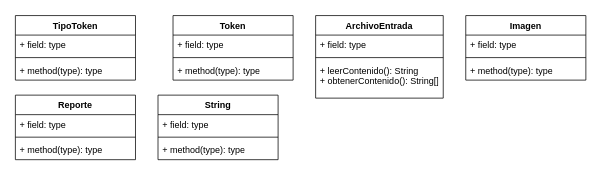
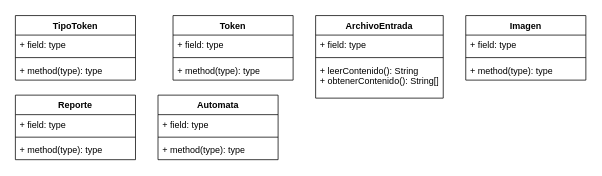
(218, 106) -> (218, 106)
